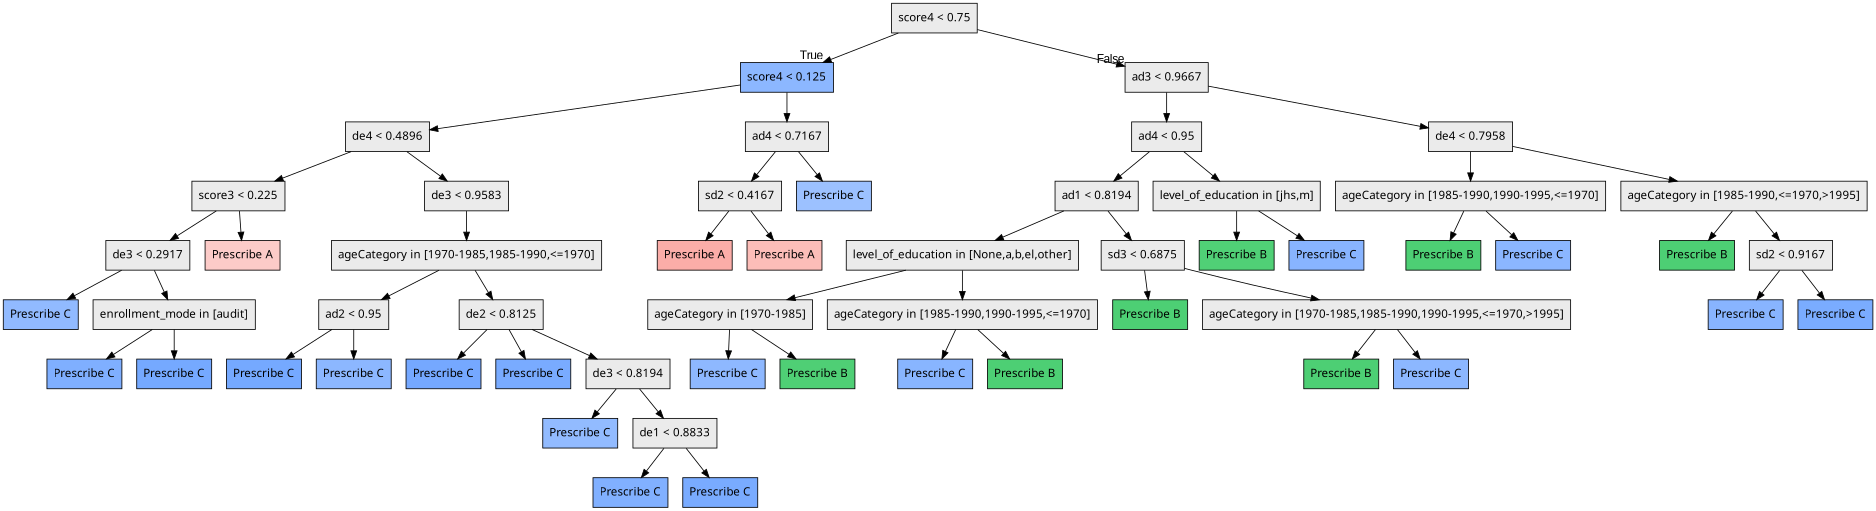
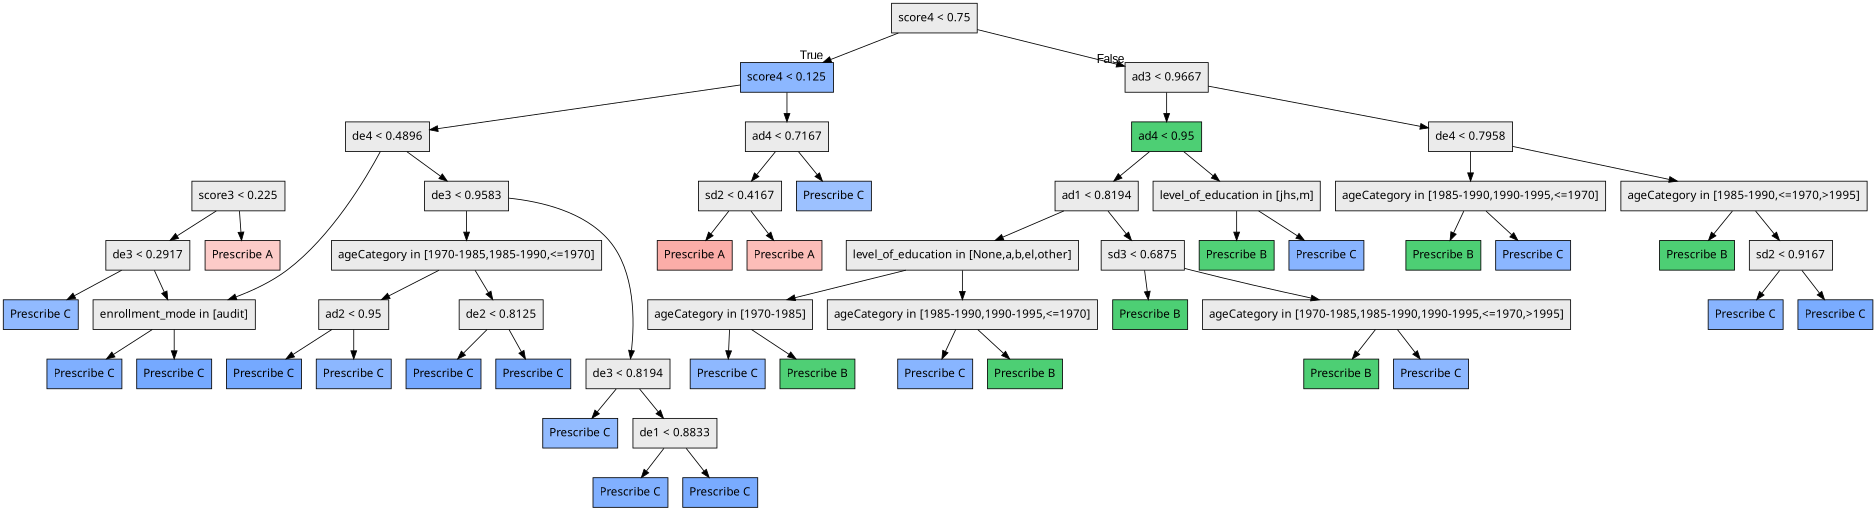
(1167, 137) -> (1167, 137)
(317, 165) -> (321, 238)
(561, 343) -> (610, 242)
